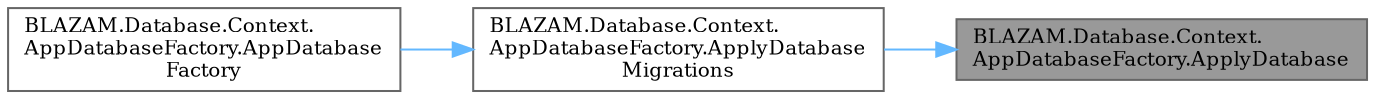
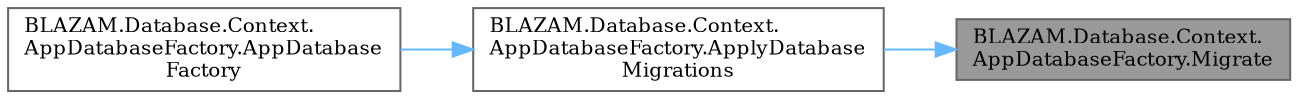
(1162, 50) -> (1123, 50)
